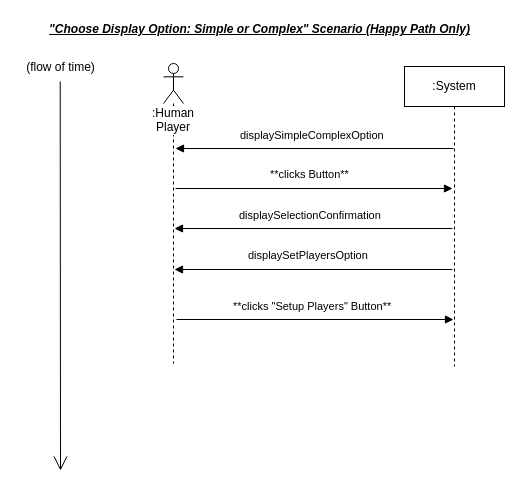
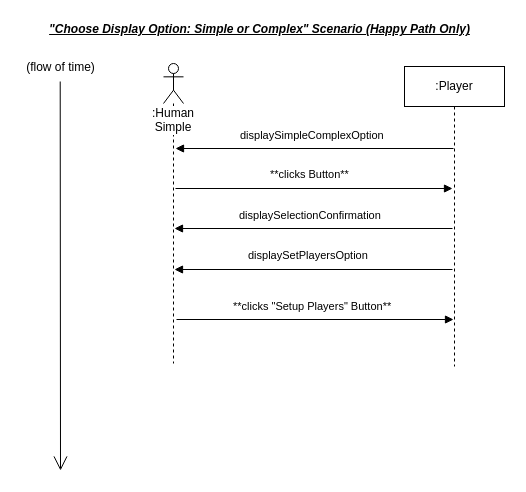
(455, 87) -> (455, 87)
(174, 143) -> (174, 143)
